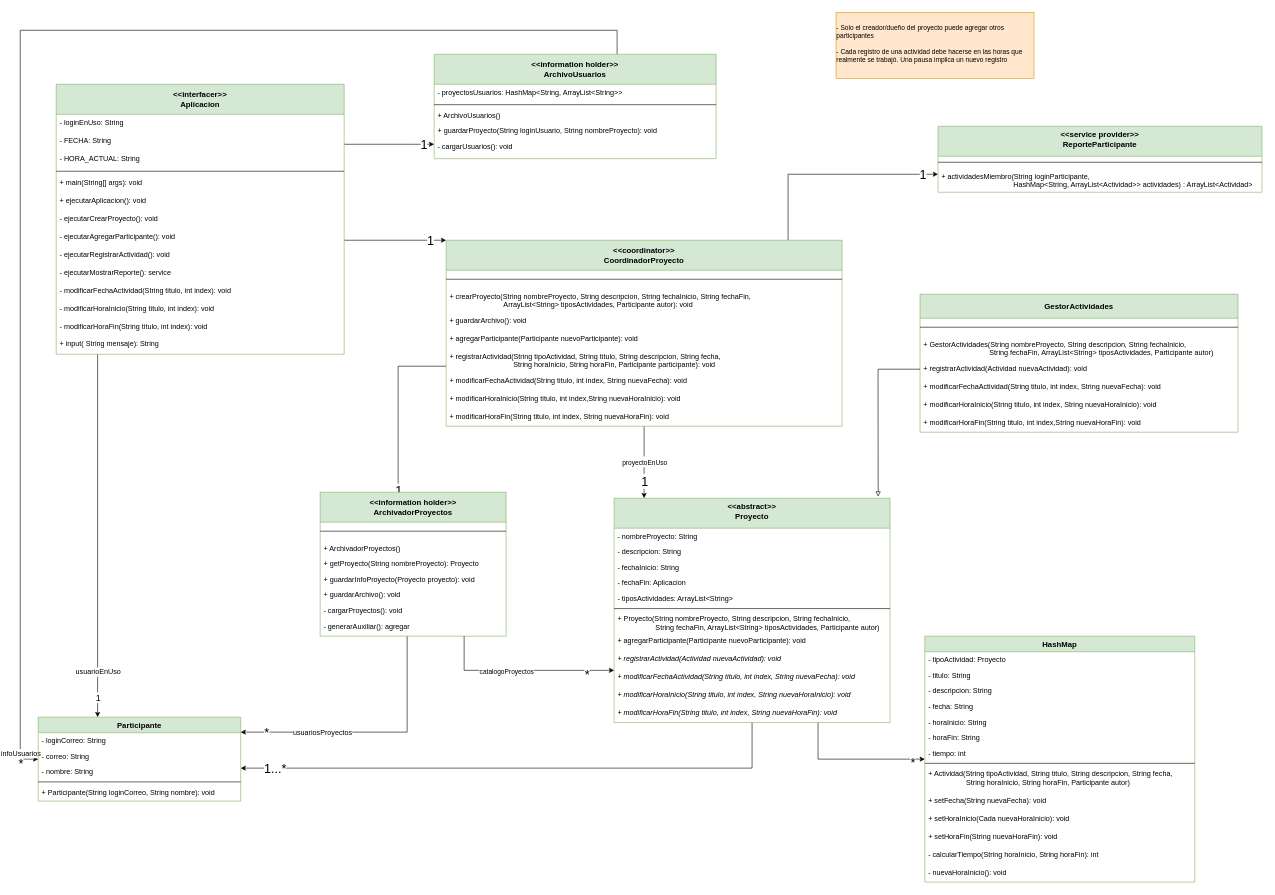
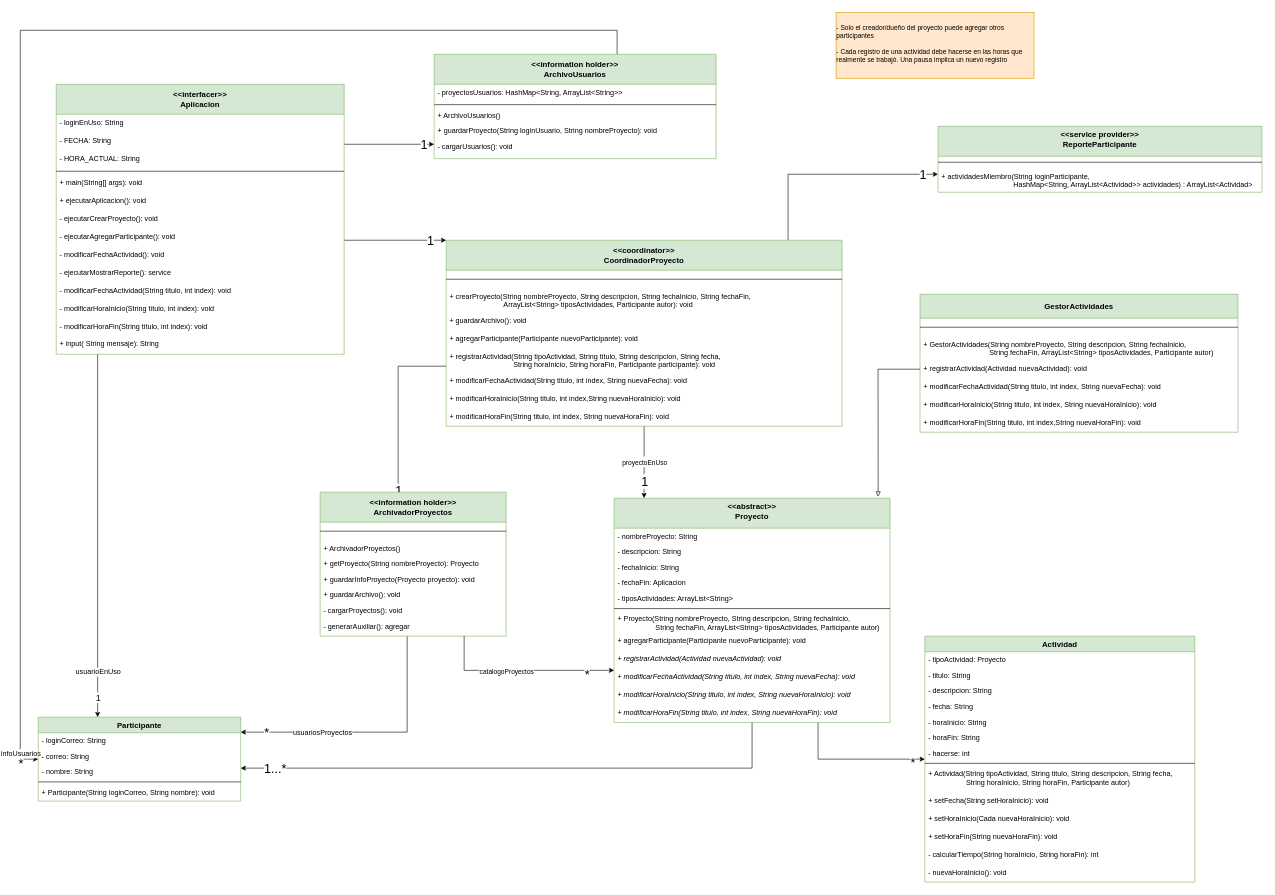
(125, 254) -> (118, 254)
(1060, 645) -> (1060, 645)
(950, 754) -> (953, 754)
(993, 800) -> (997, 800)
